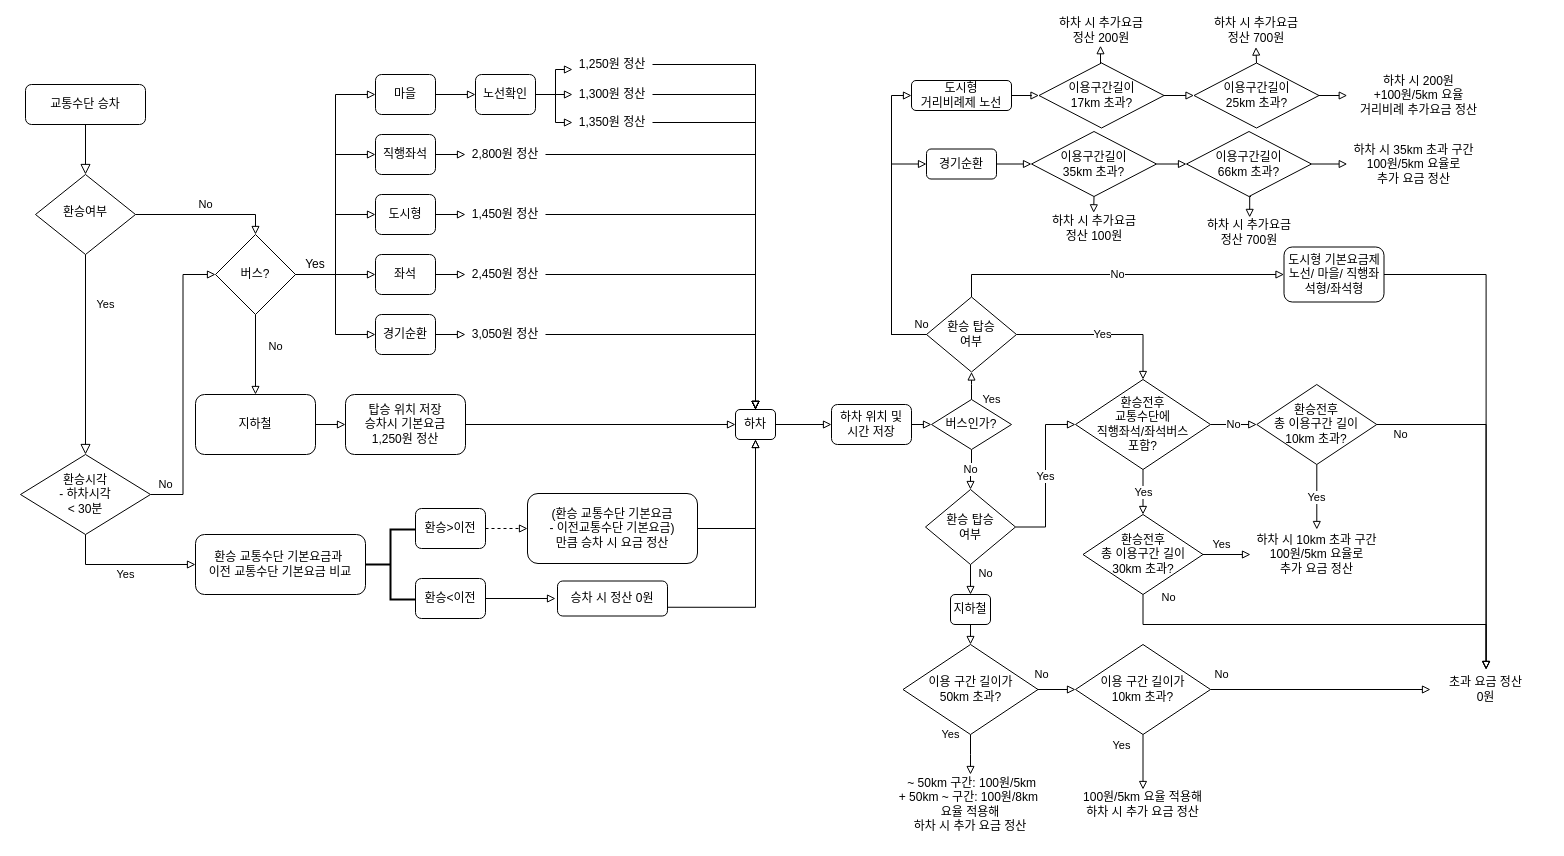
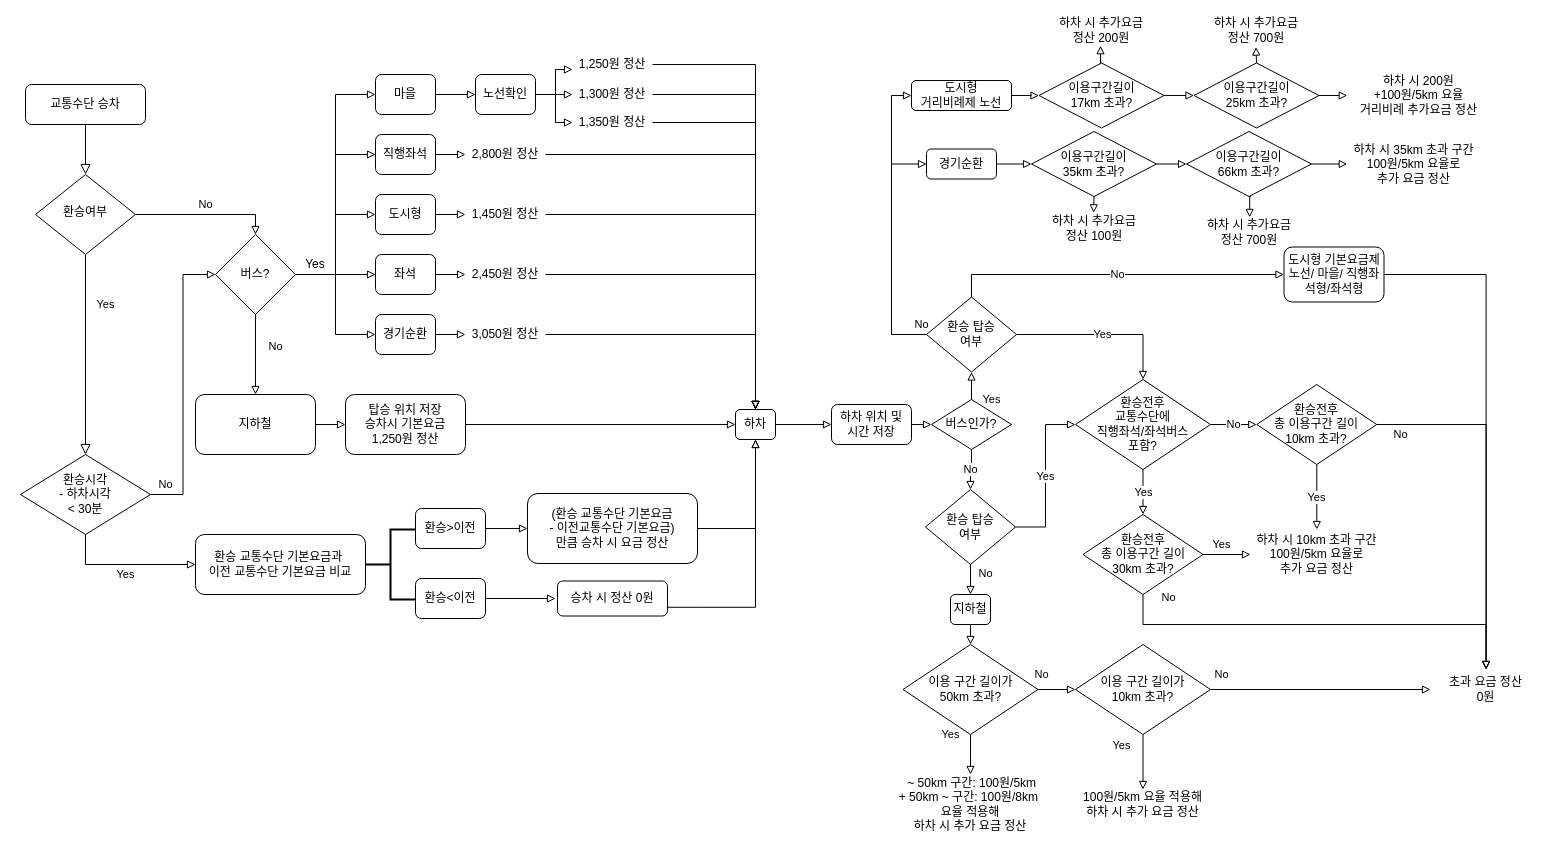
(501, 529) -> (501, 529)
